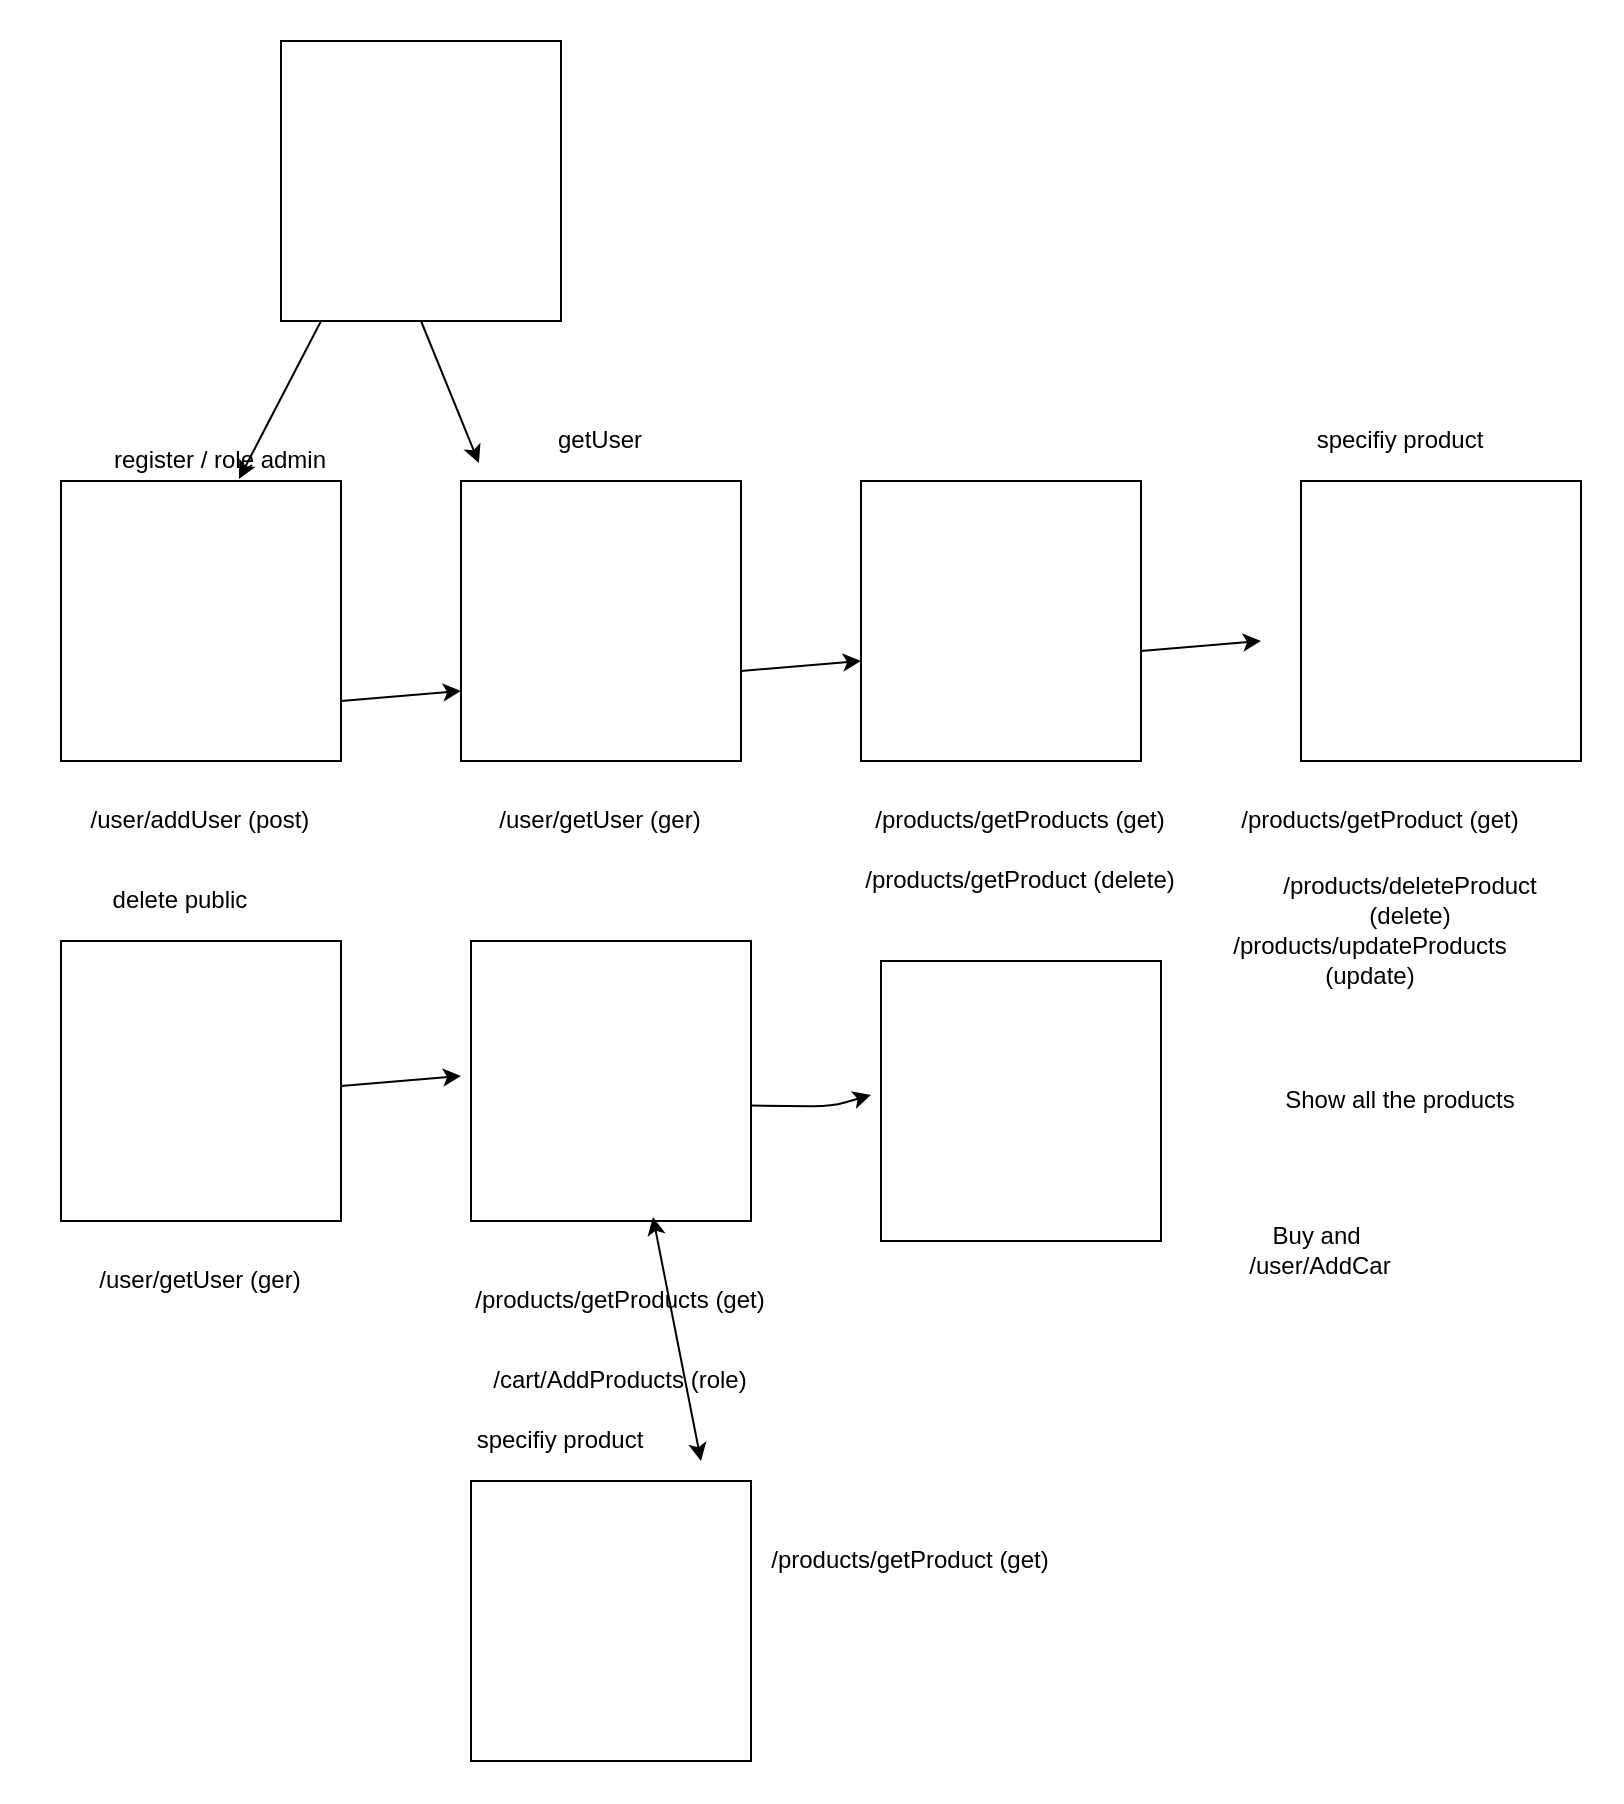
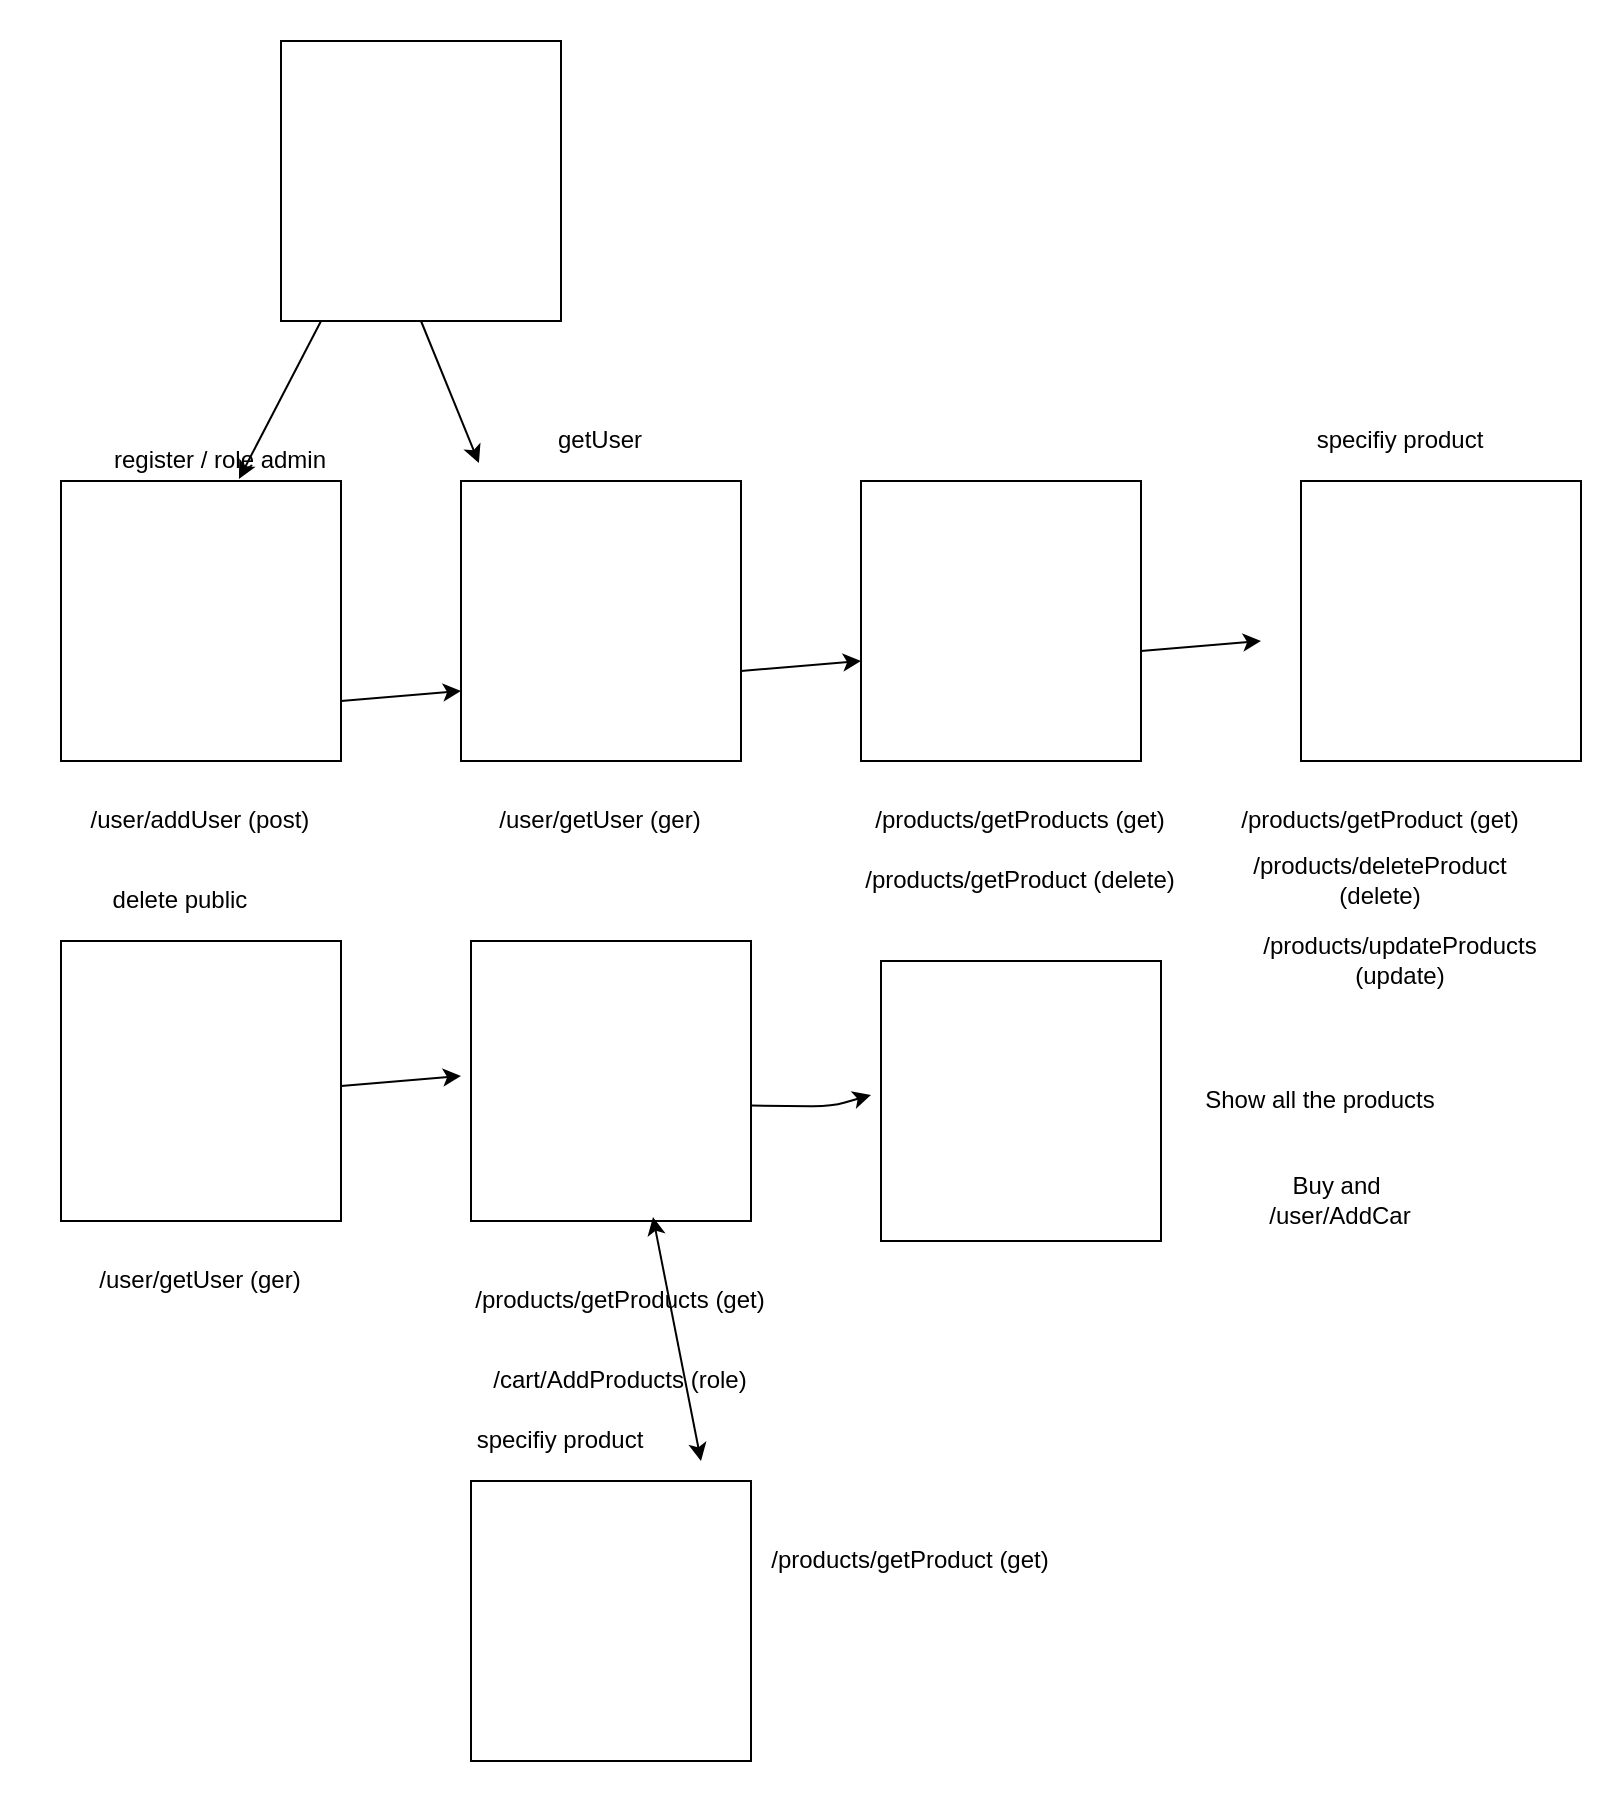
(1411, 901) -> (1381, 881)
(1371, 961) -> (1401, 961)
(1401, 1101) -> (1321, 1101)
(1321, 1251) -> (1341, 1201)
